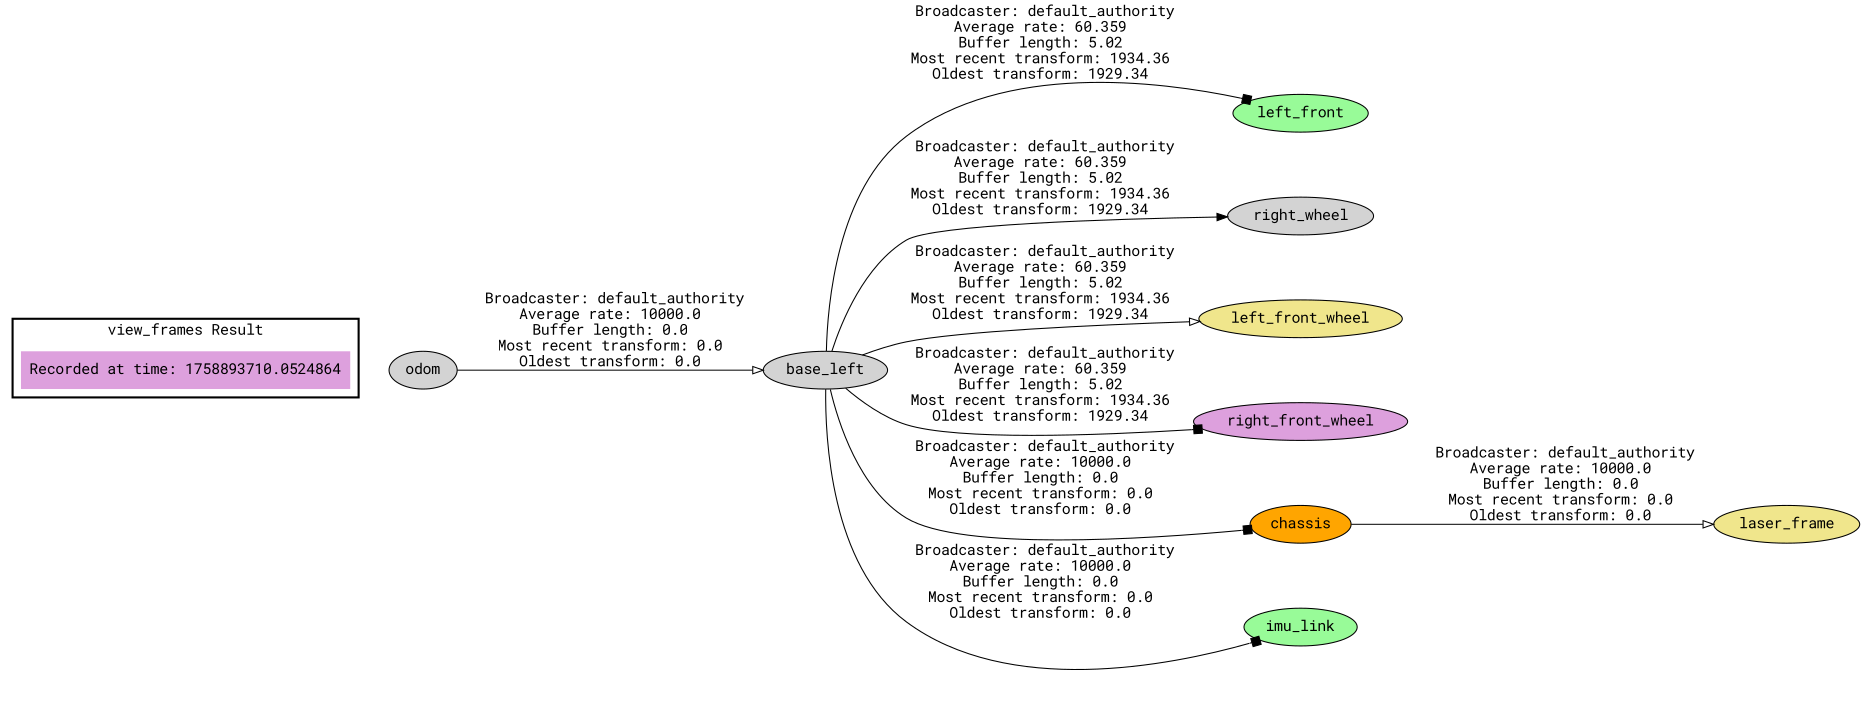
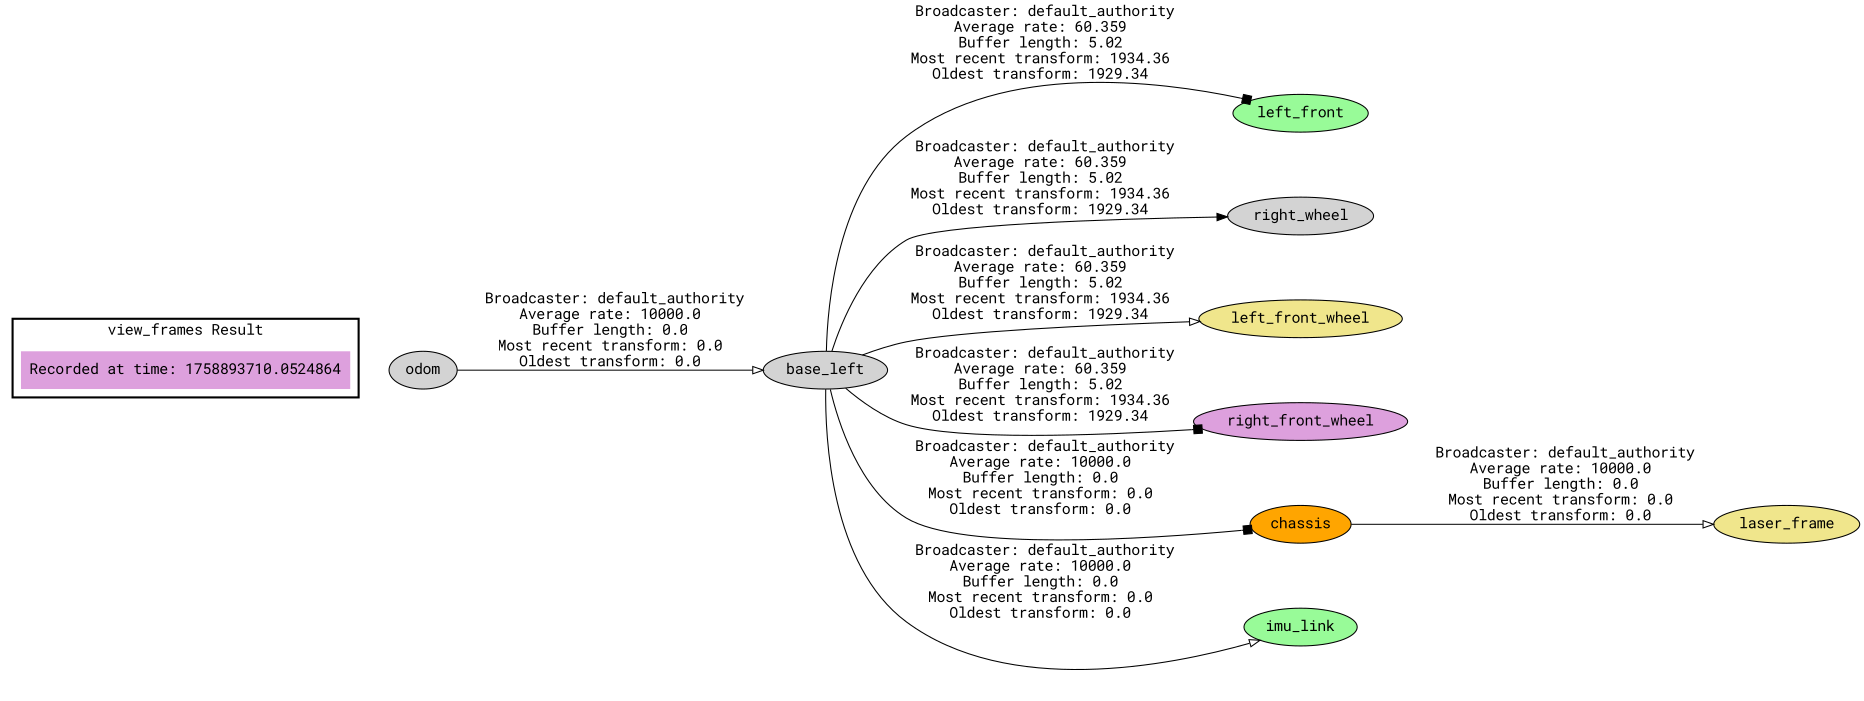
(950, 646) -> (950, 646)
